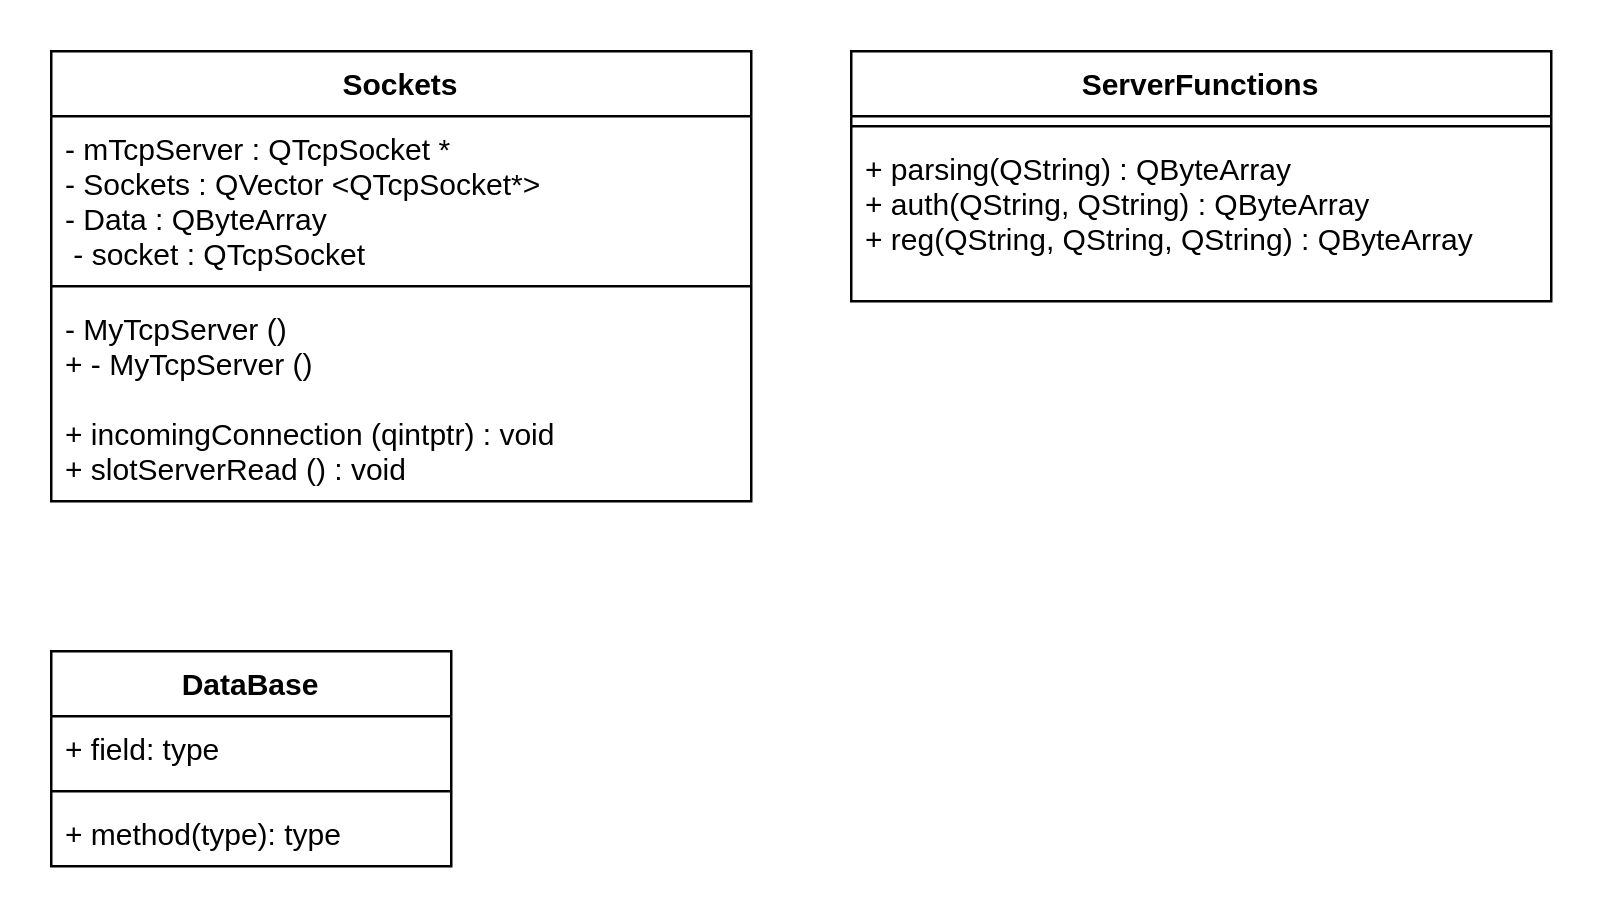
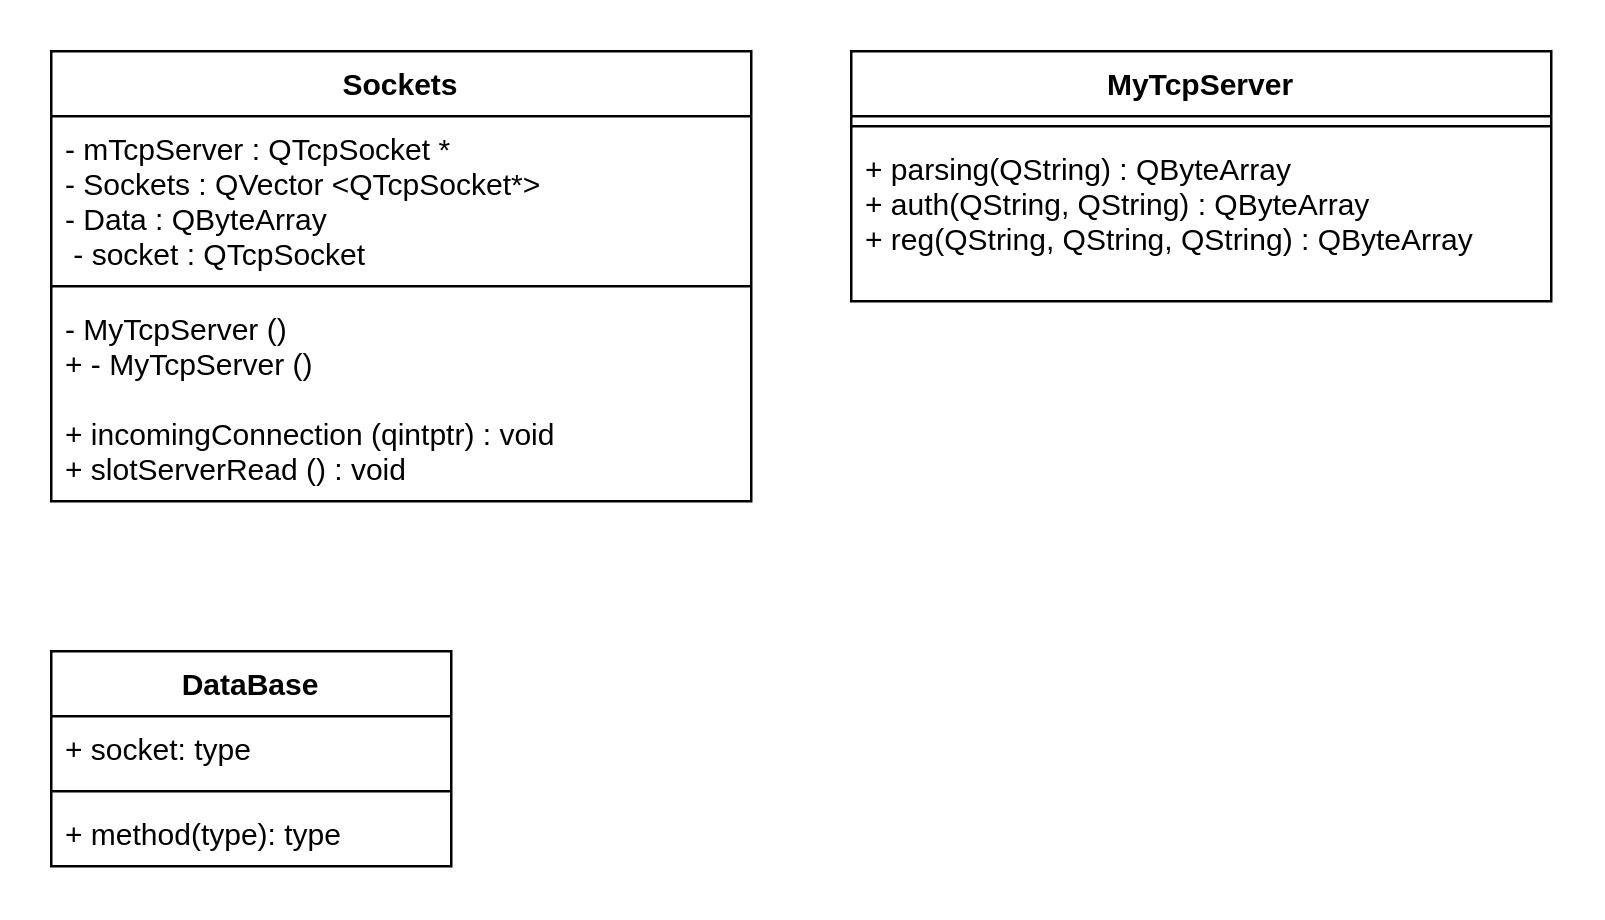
(1200, 85) -> (1200, 85)
(155, 750) -> (171, 750)
